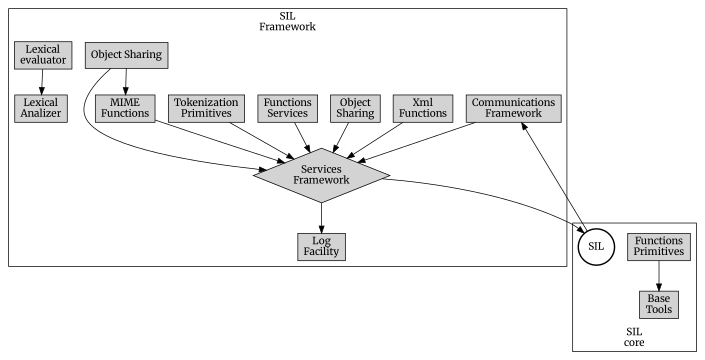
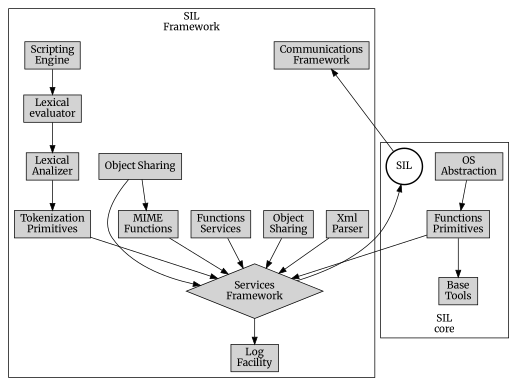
none -> (53, 55)
(423, 109) -> (347, 224)
(420, 141) -> (363, 256)
none -> (469, 166)
none -> (53, 192)
